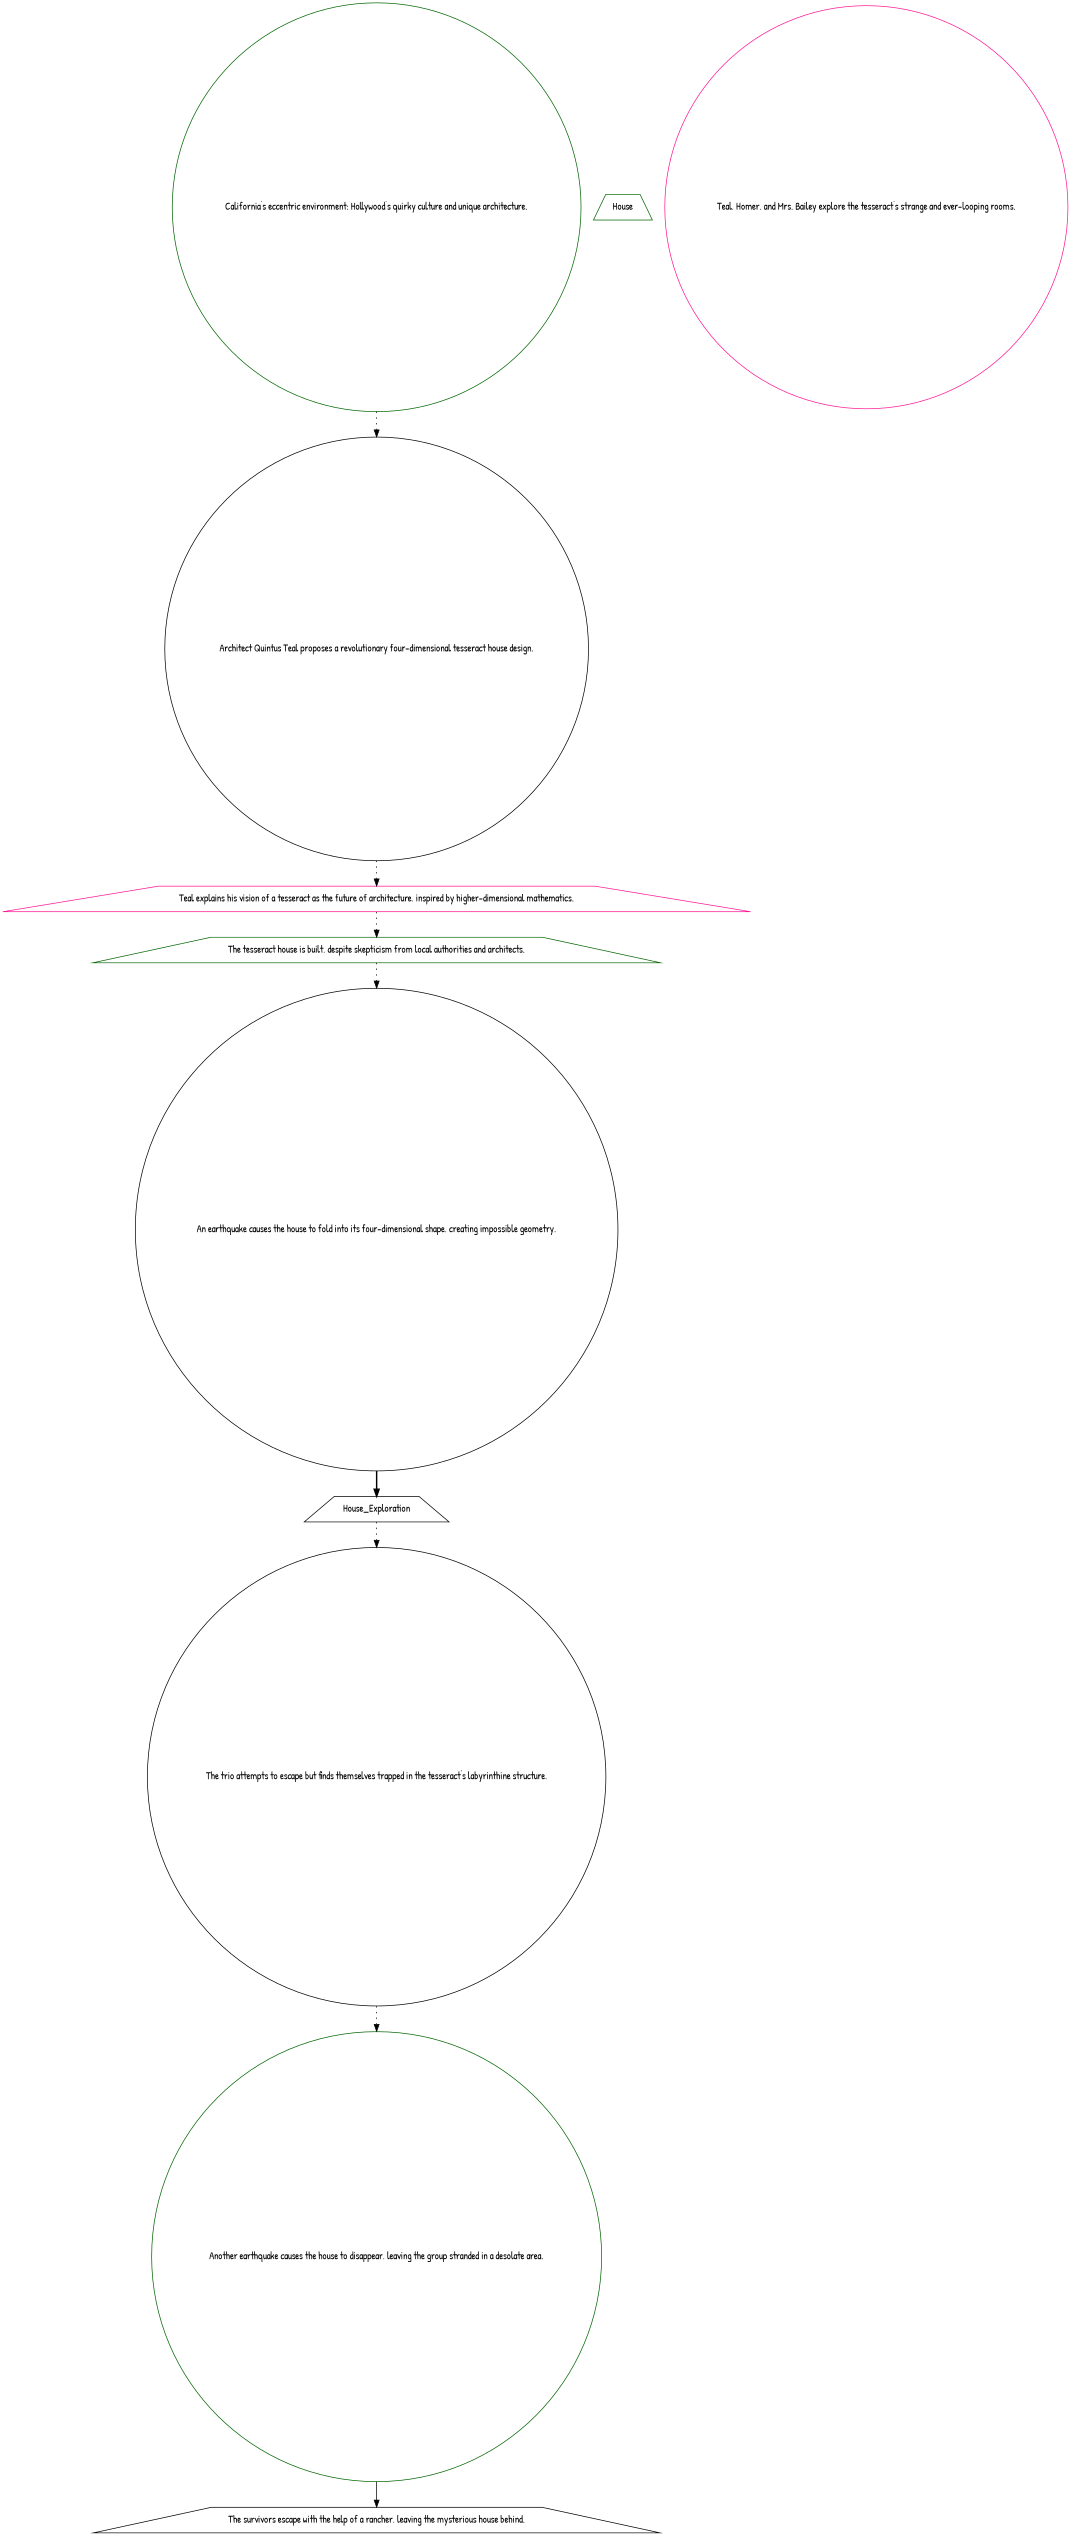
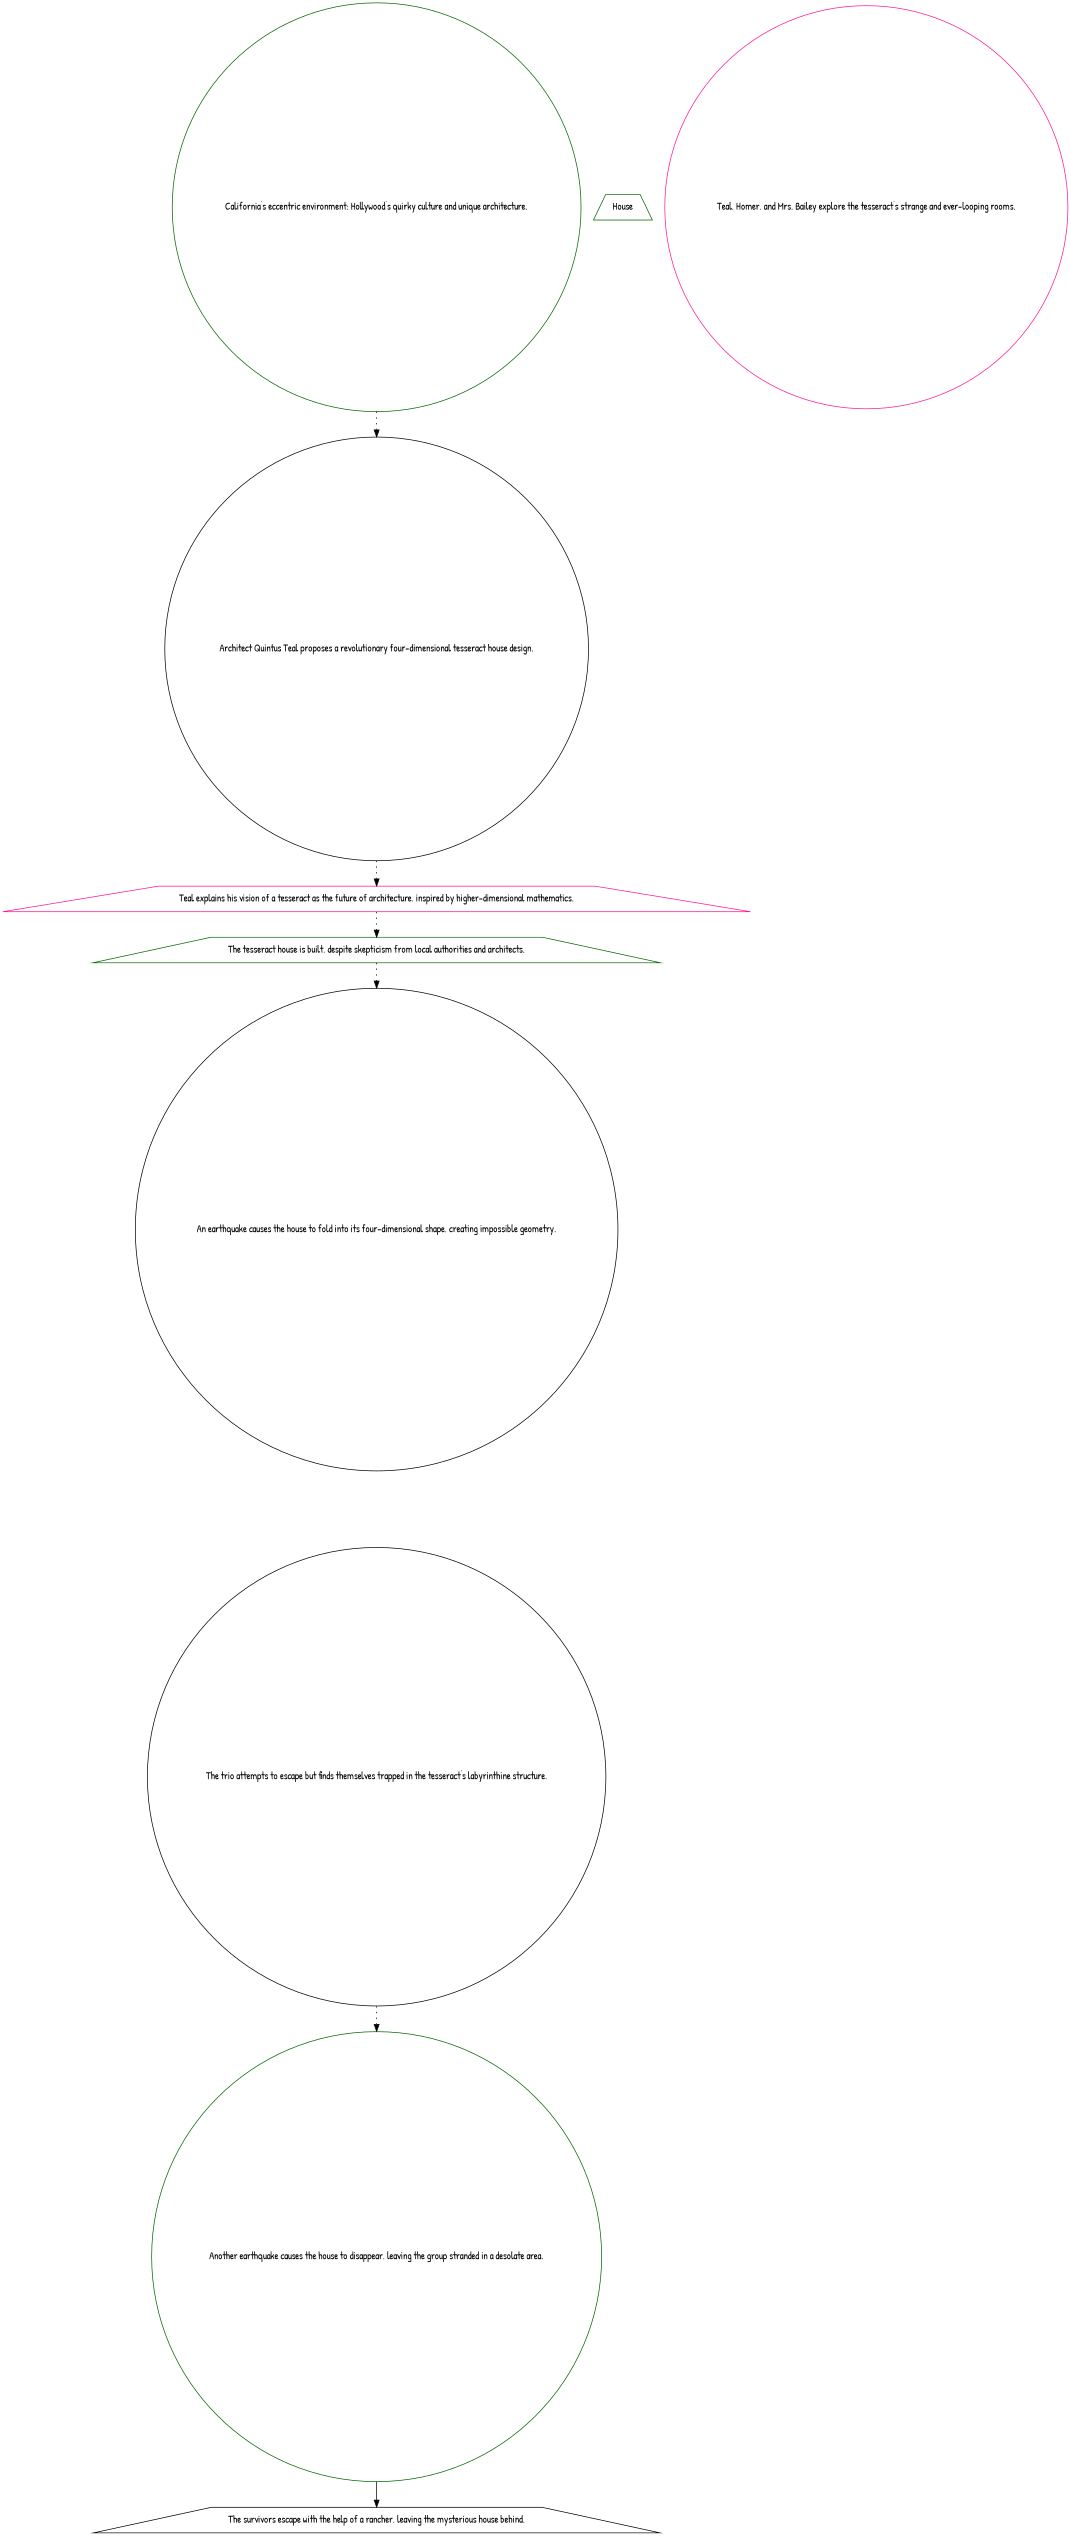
(377, 1509) -> none
